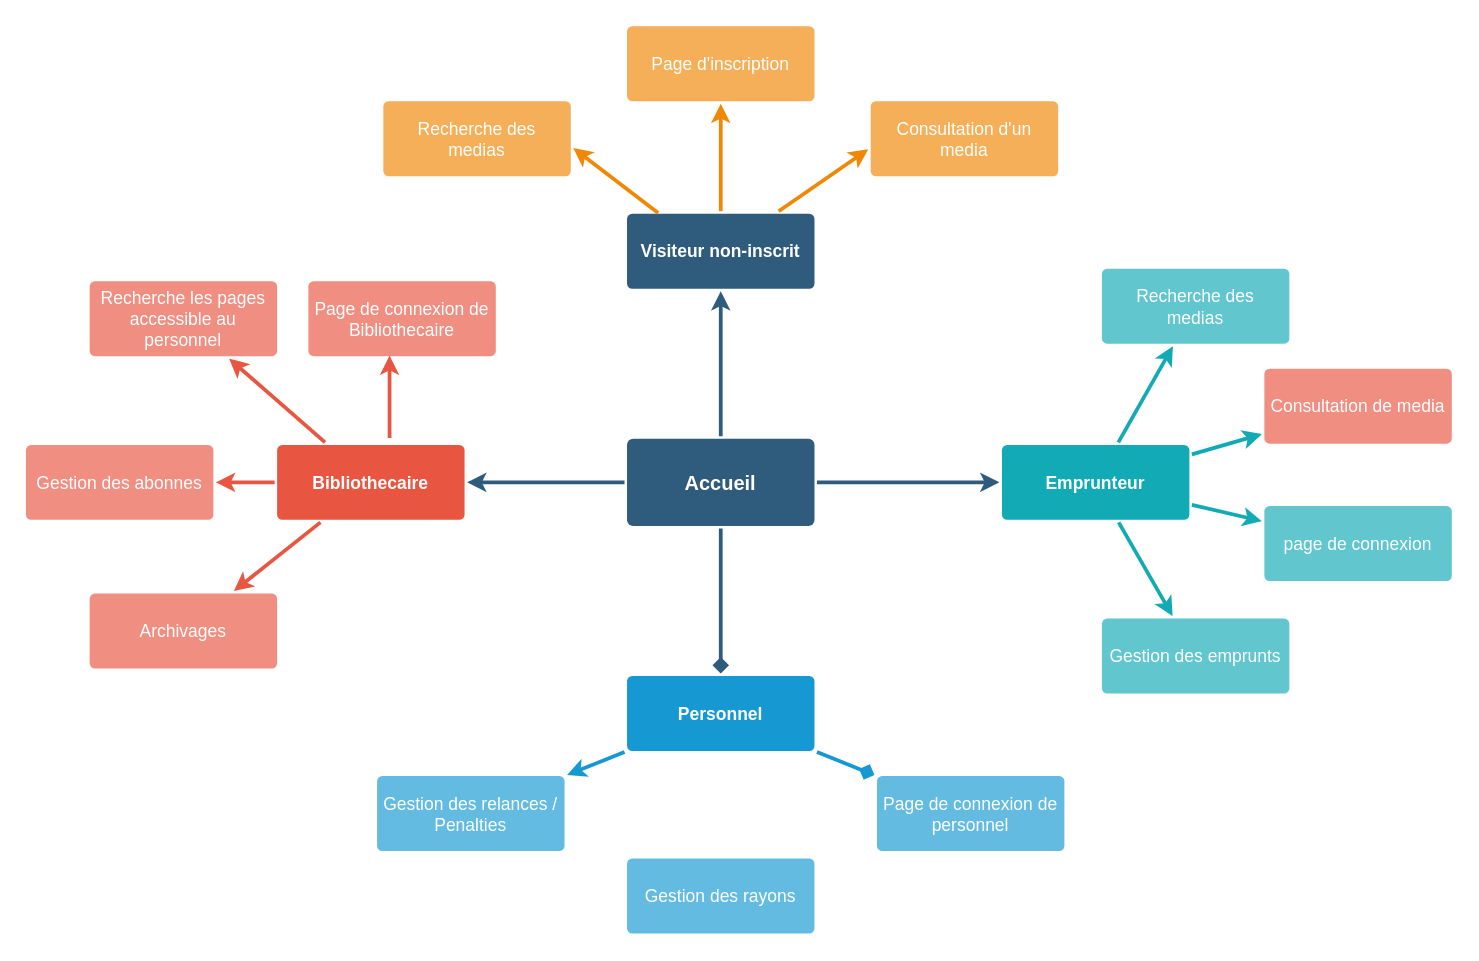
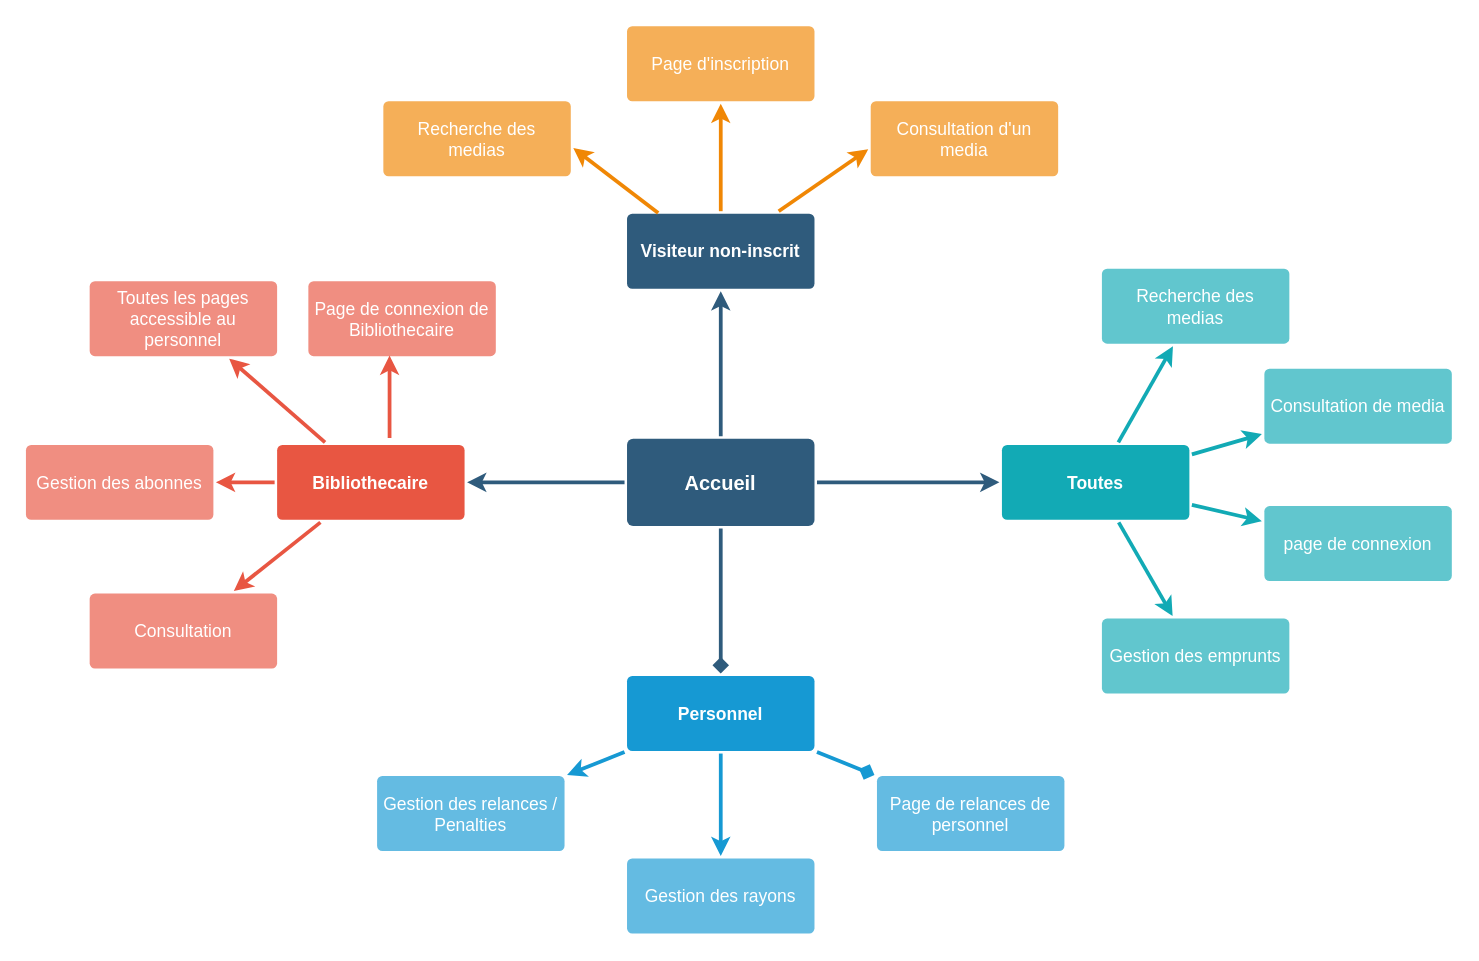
(183, 319) -> (183, 319)
(1358, 406) -> (1358, 406)
(1096, 483) -> (1096, 483)
(183, 632) -> (183, 632)
none -> (721, 798)
(971, 814) -> (971, 814)
